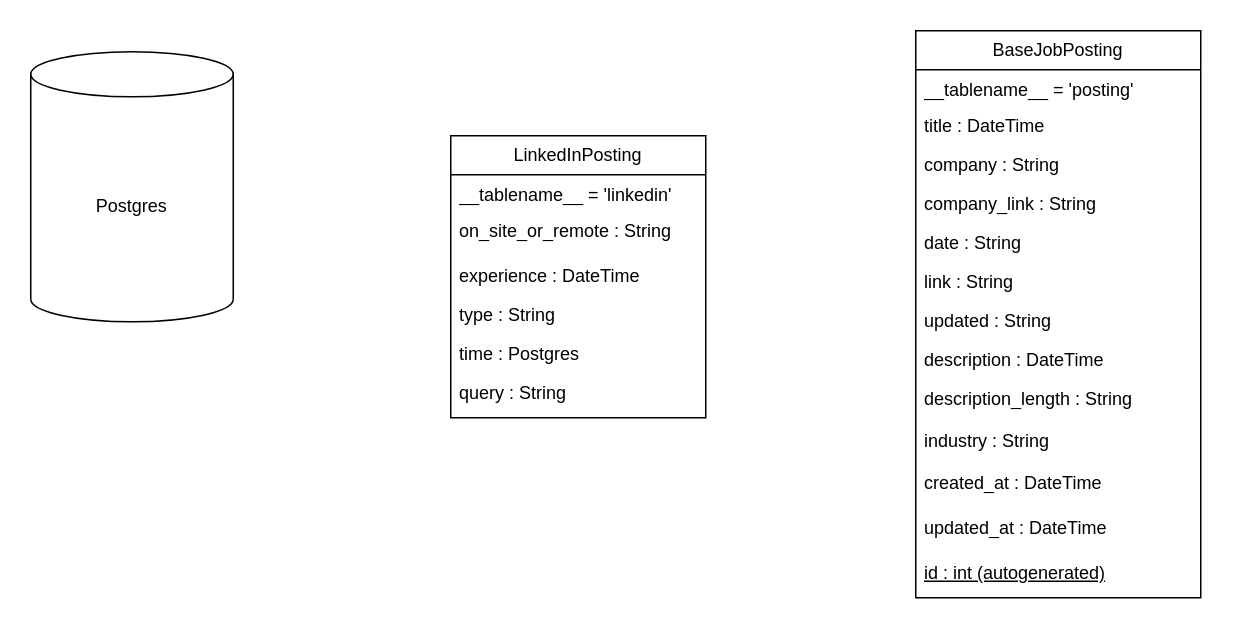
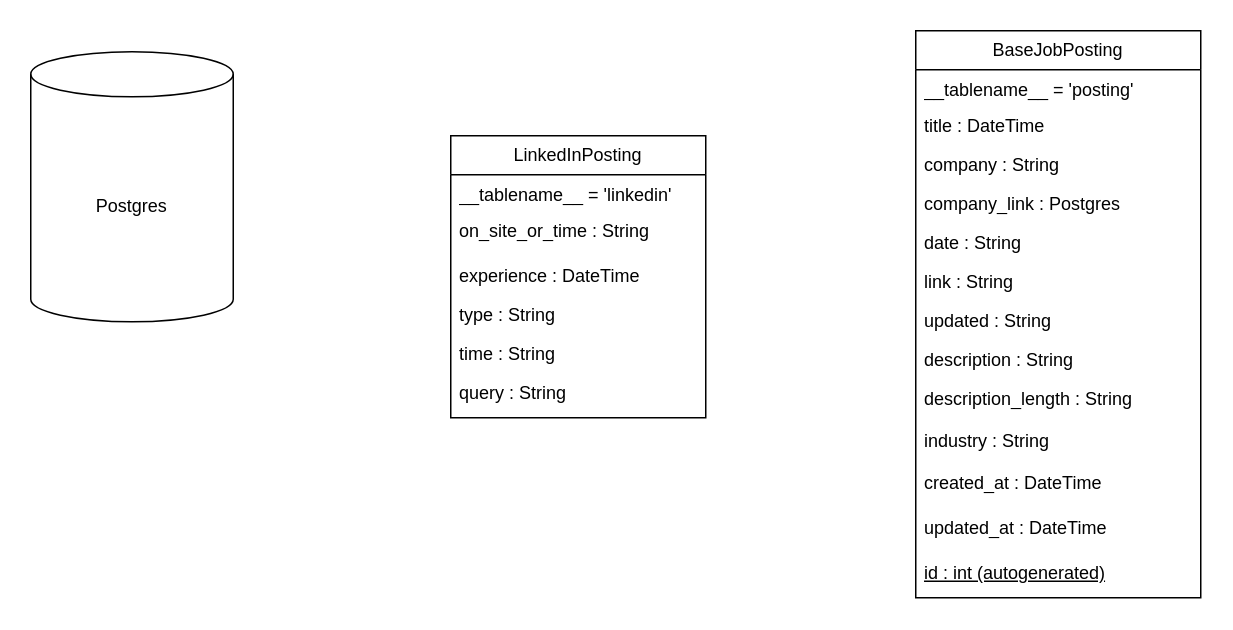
(1017, 205) -> (1029, 205)
(579, 232) -> (567, 232)
(526, 355) -> (514, 355)
(1022, 361) -> (1012, 361)
